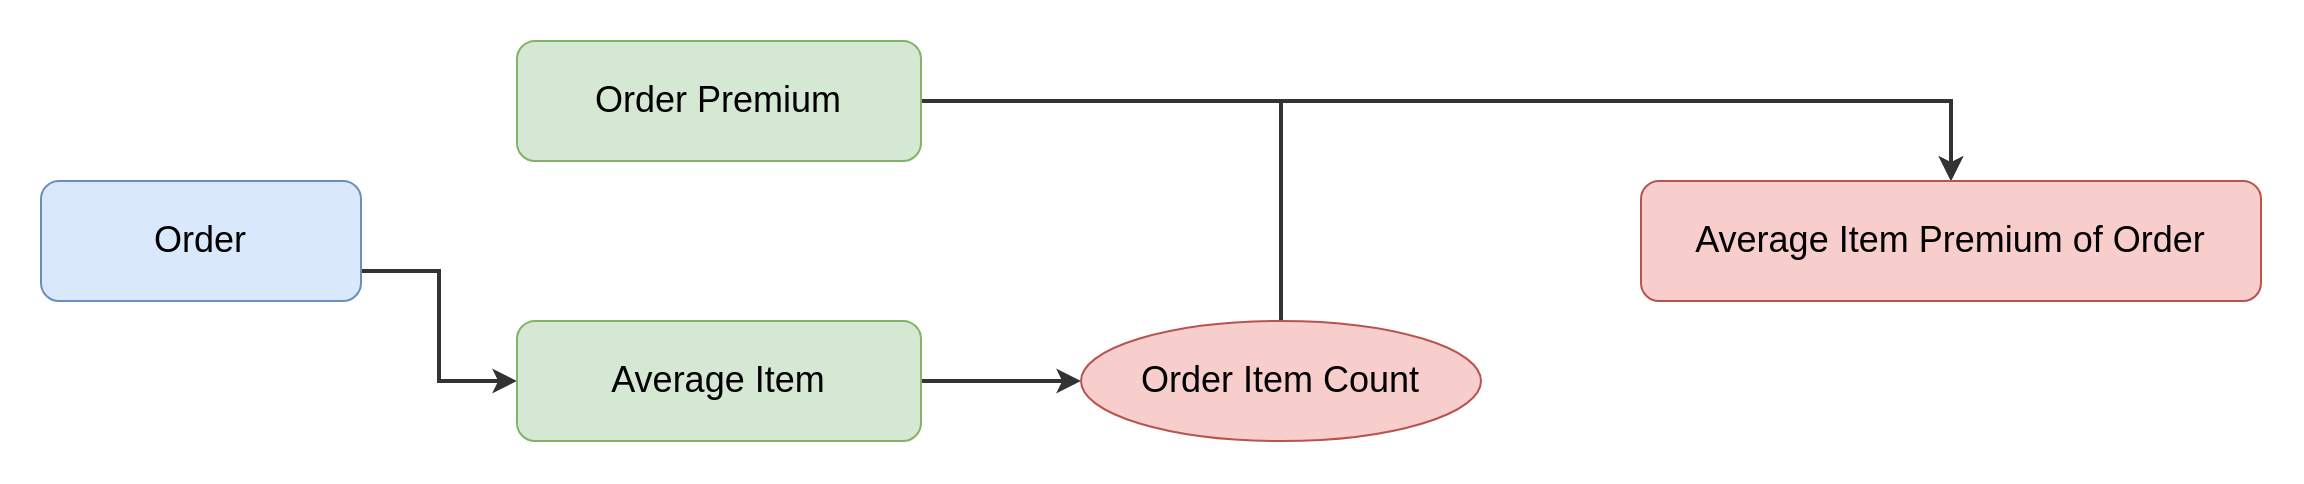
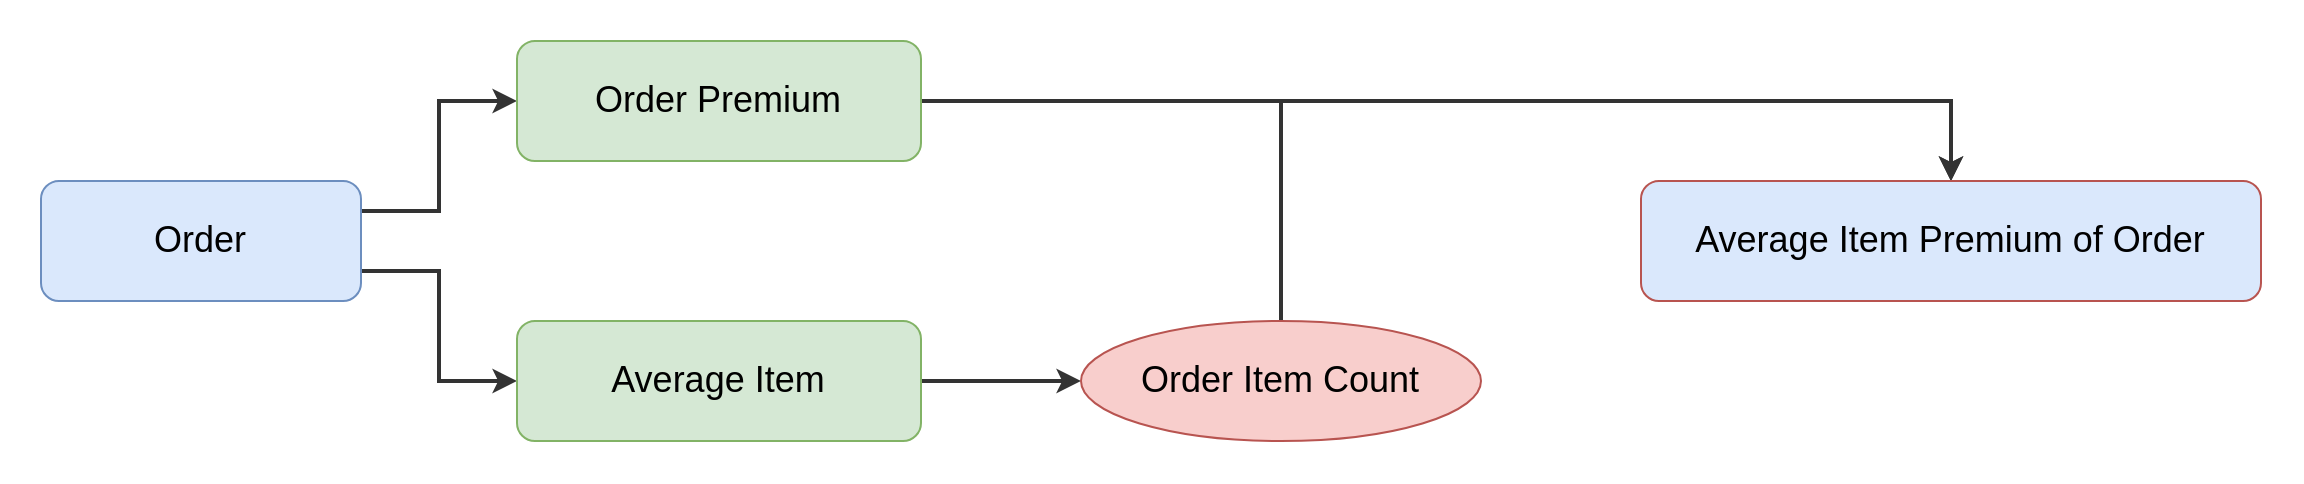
none -> (439, 165)
(1951, 241) -> (1951, 241)
